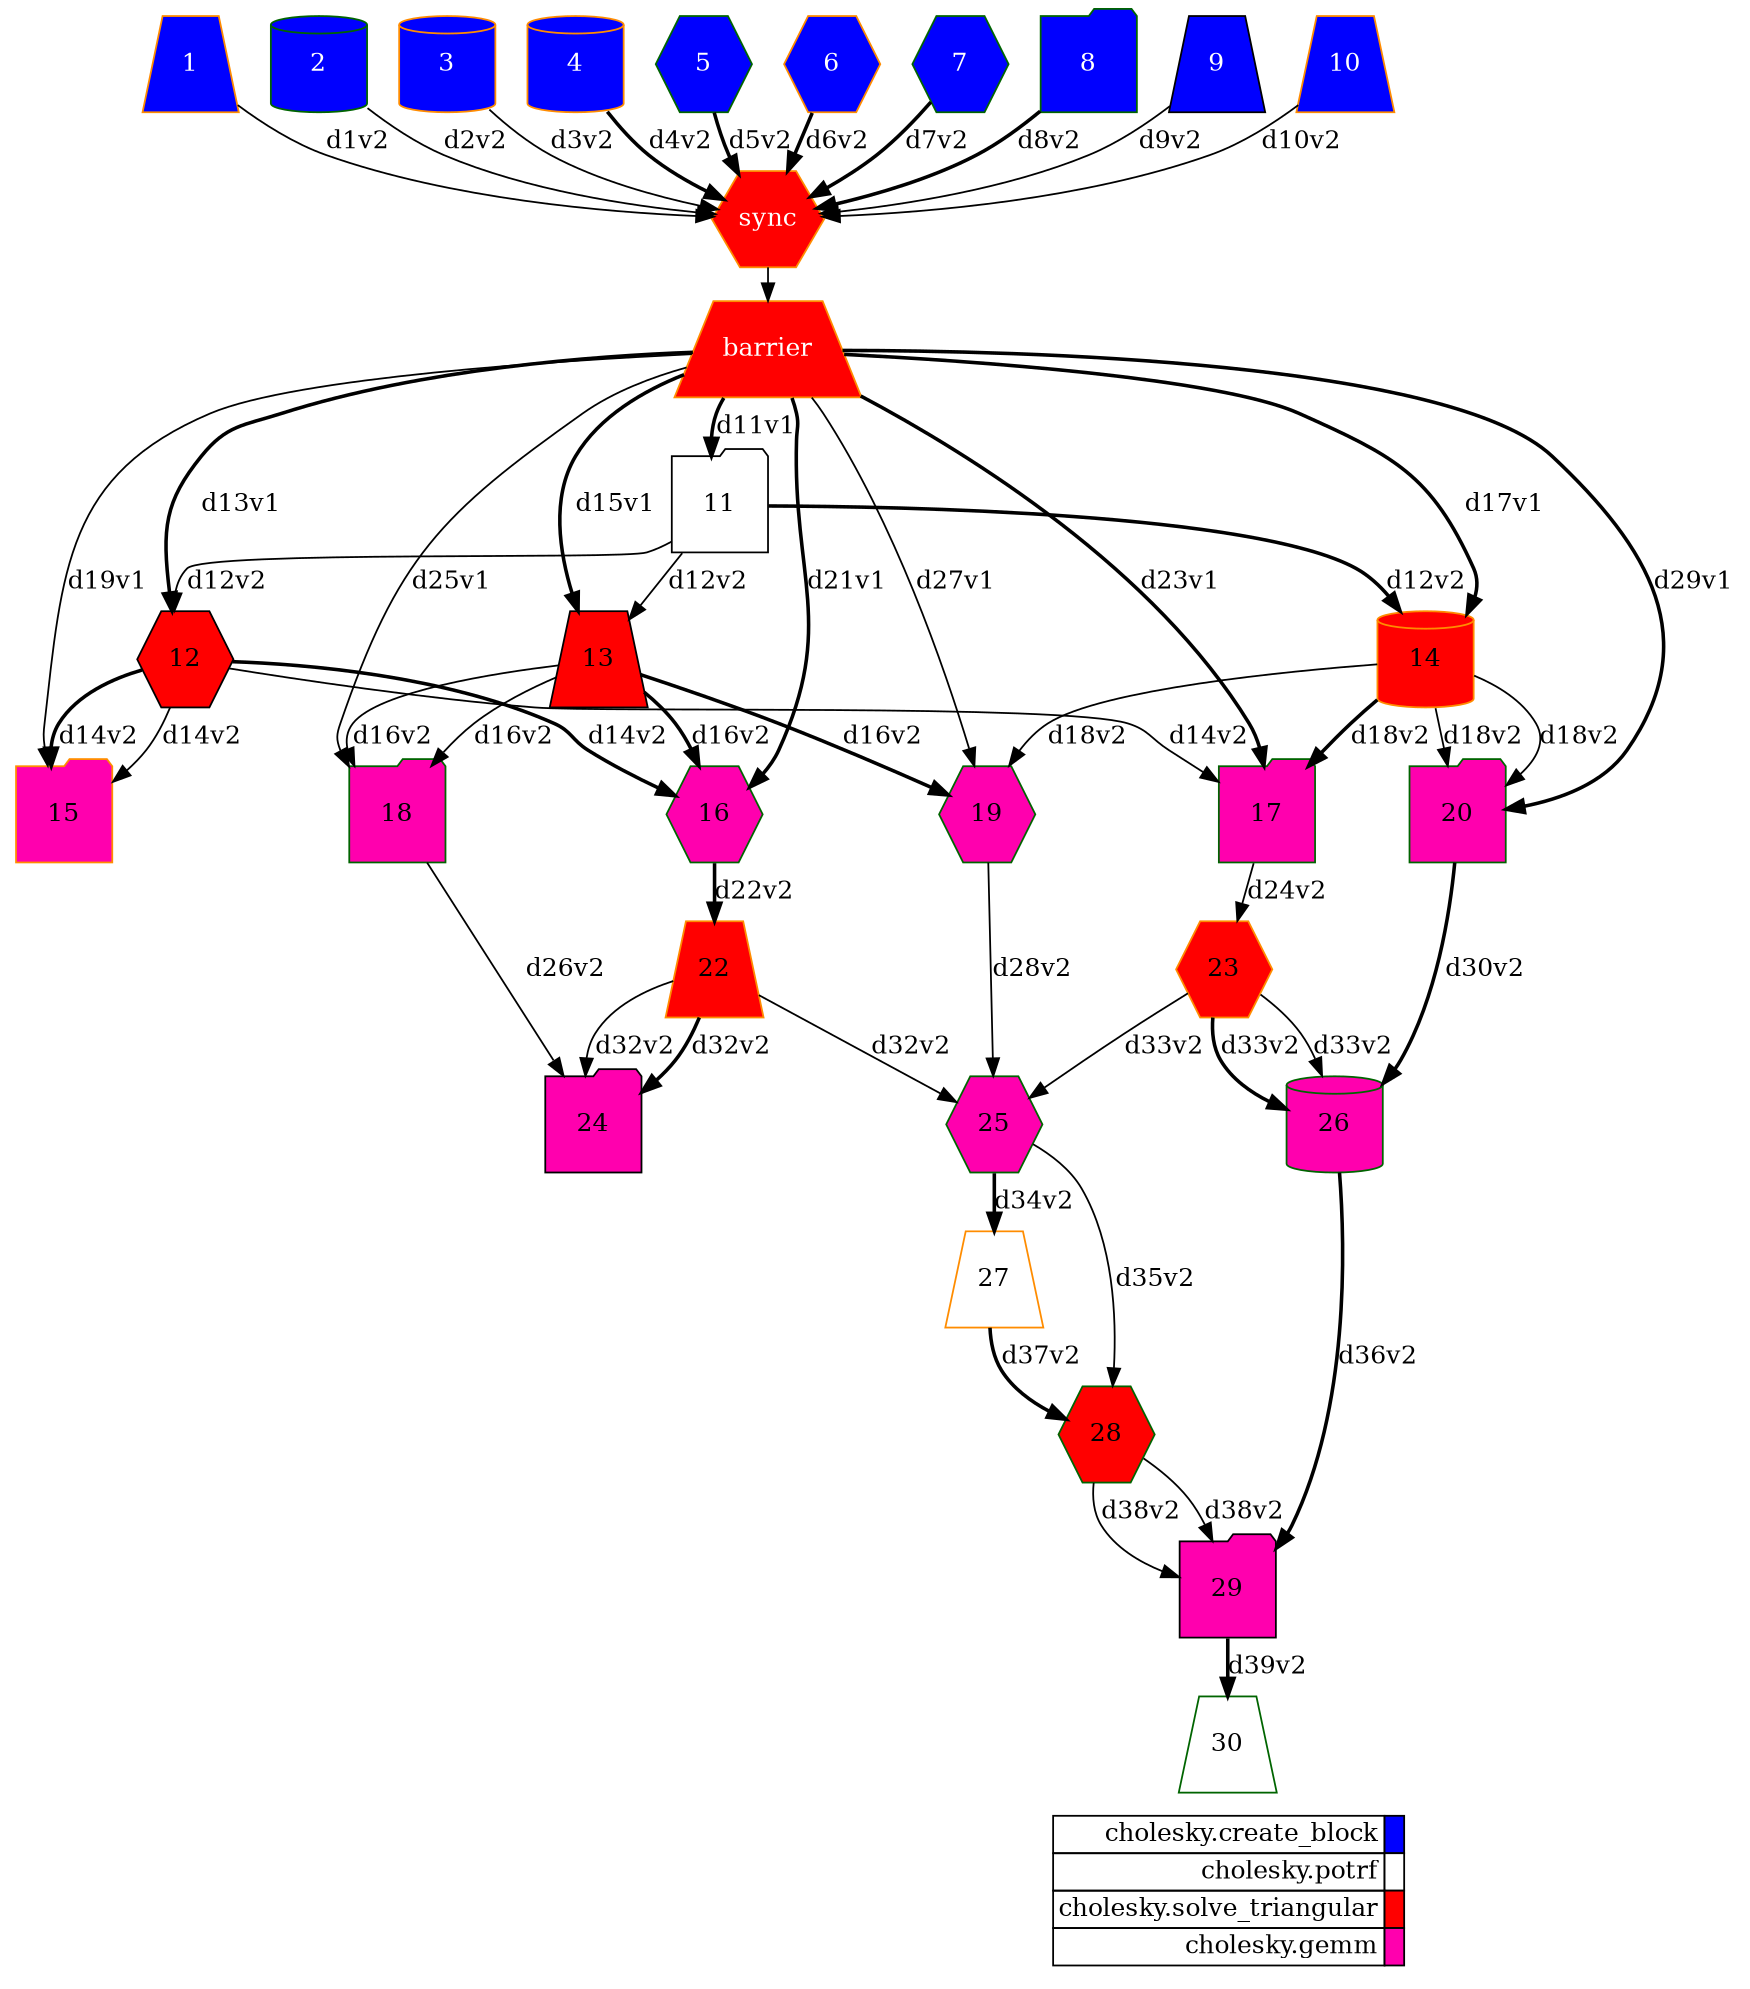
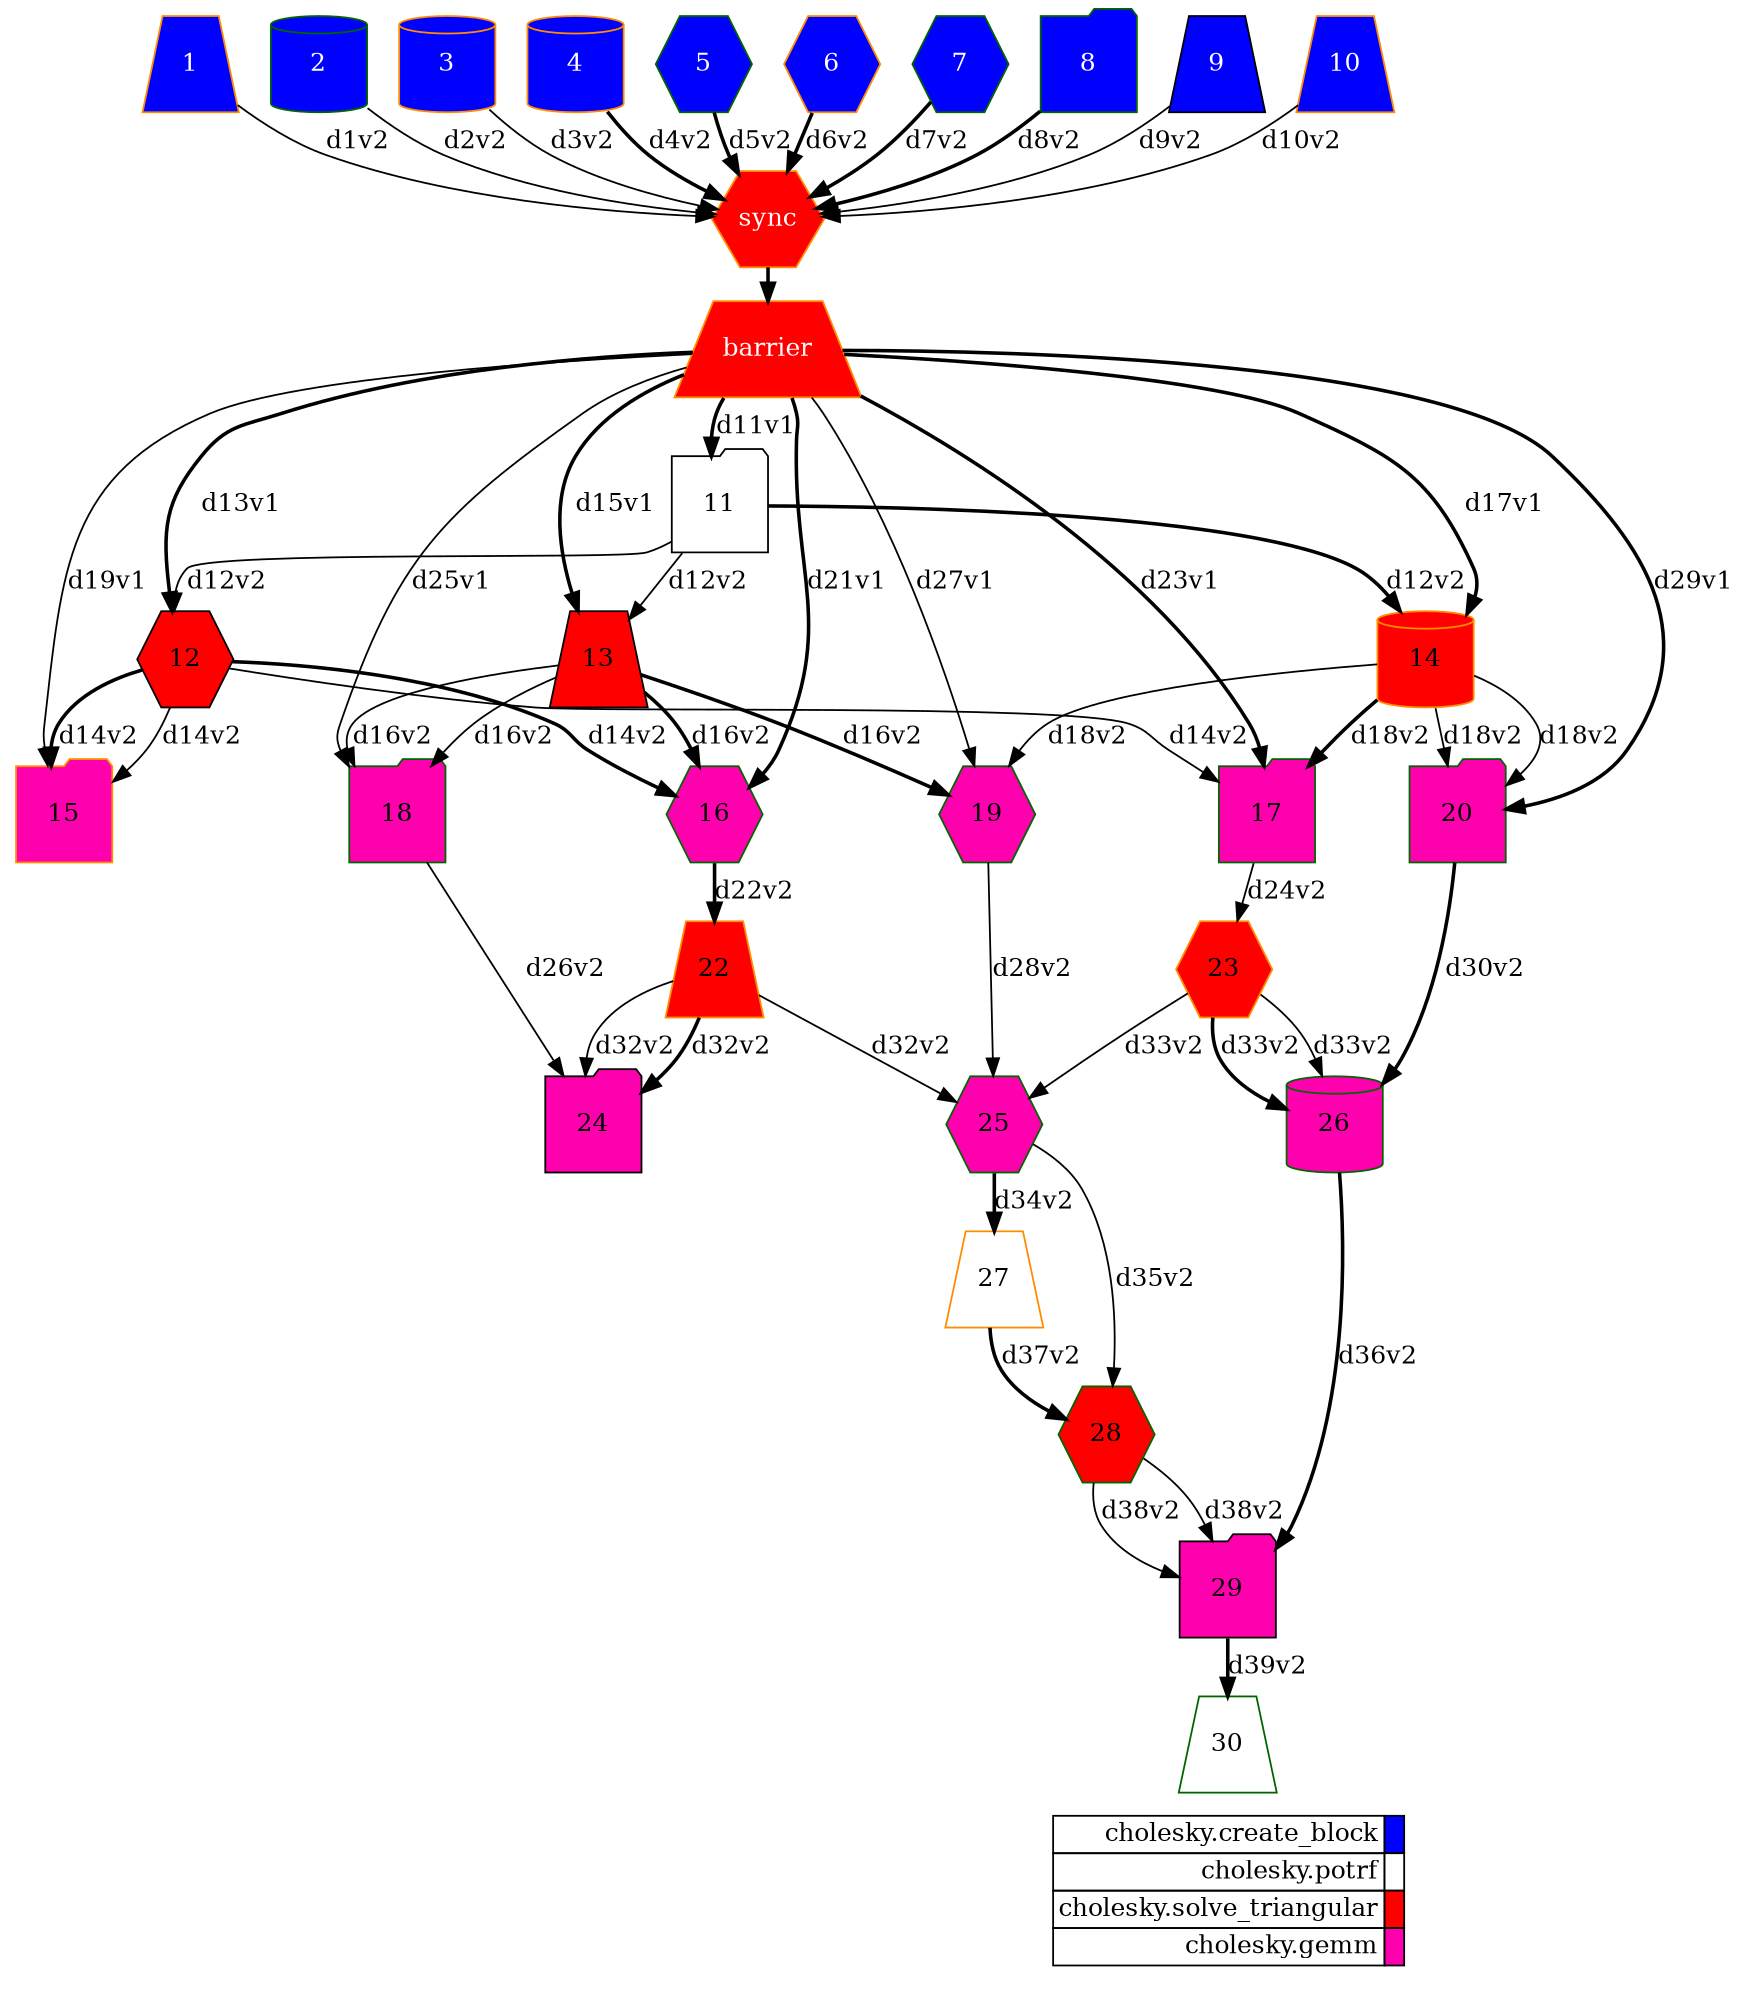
(768, 275) -> (768, 275)
